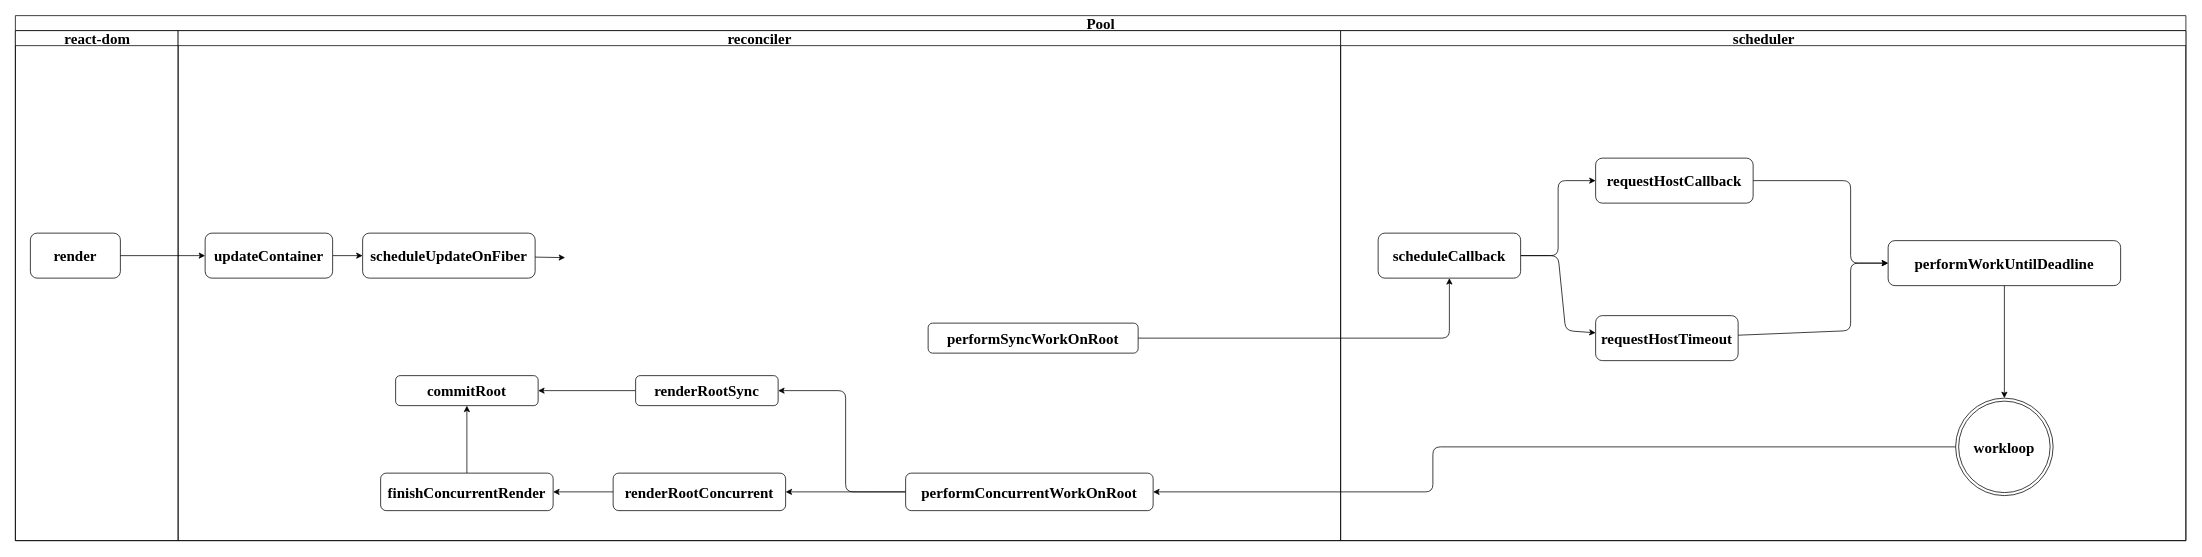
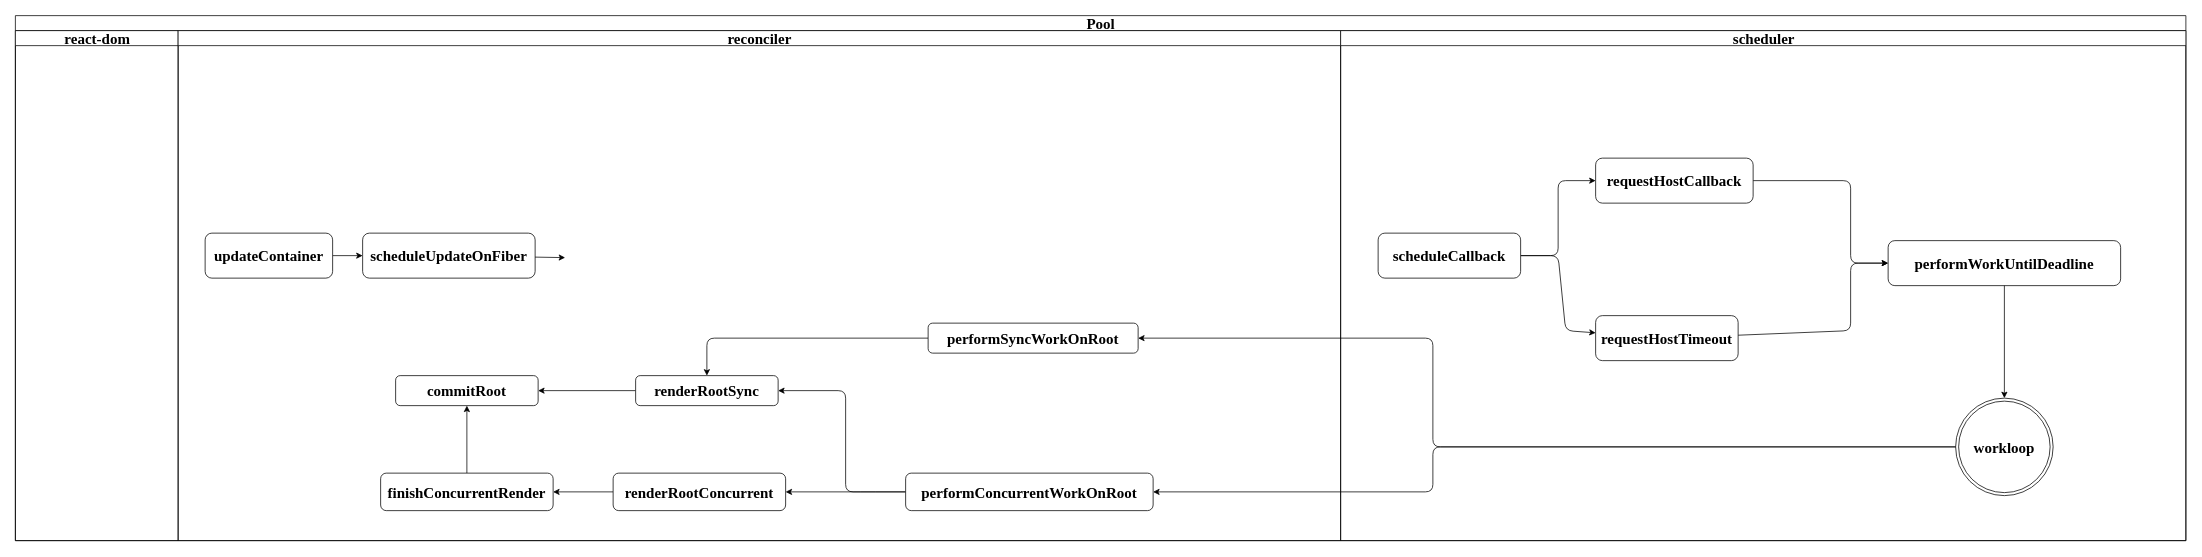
(75, 255) -> none
(160, 255) -> none
(1449, 312) -> (710, 339)
none -> (1433, 392)
